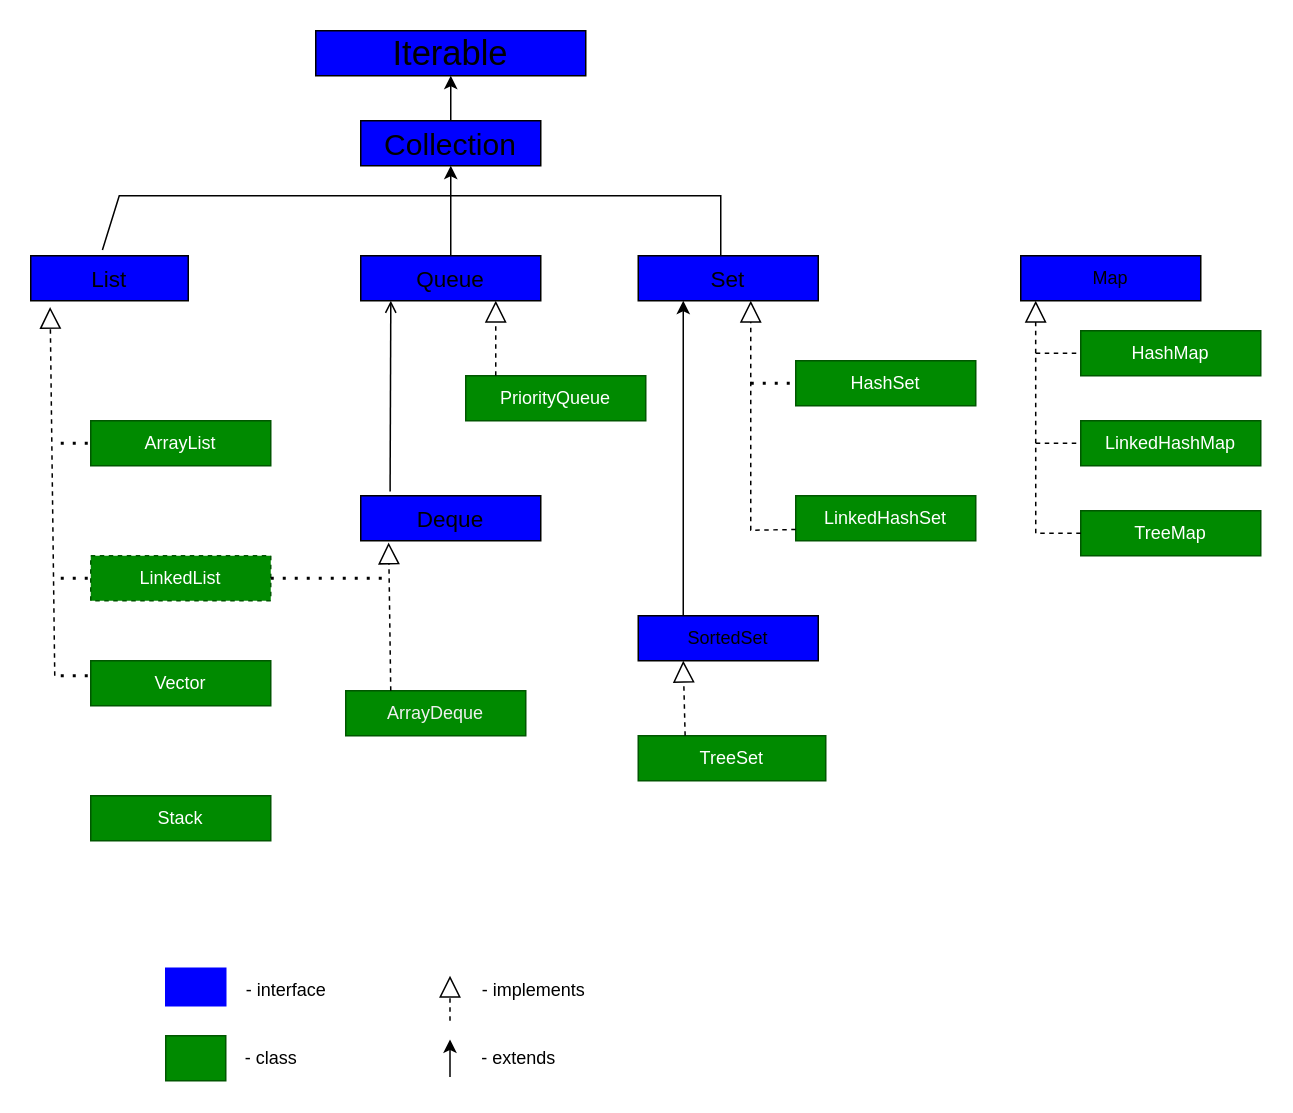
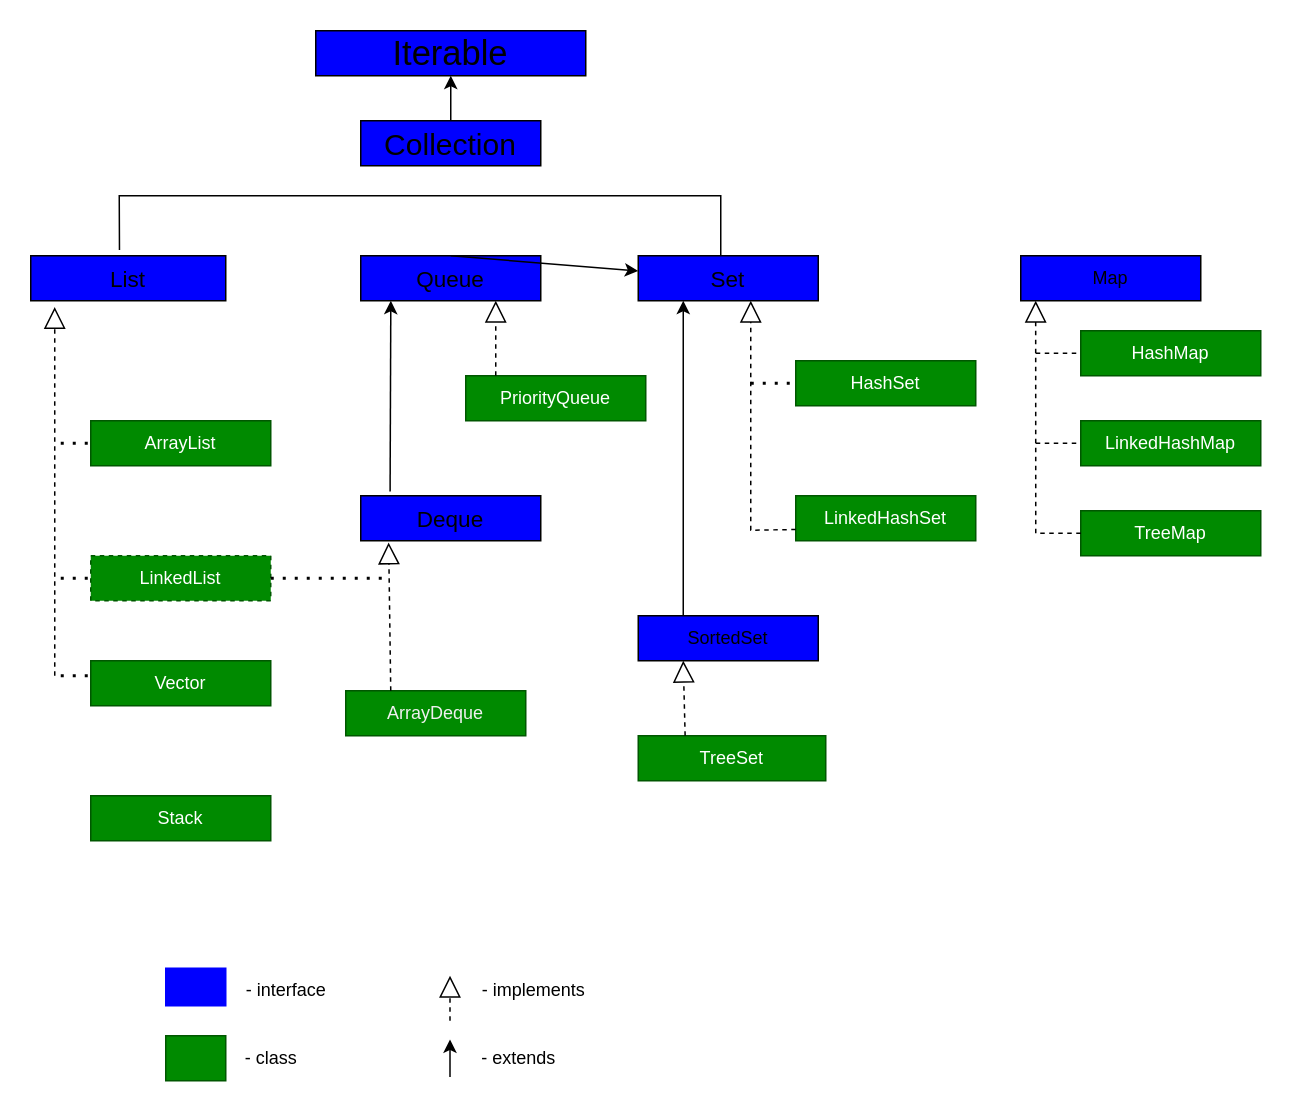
(451, 216) -> (545, 263)
(110, 278) -> (128, 278)
(391, 310) -> (391, 312)
